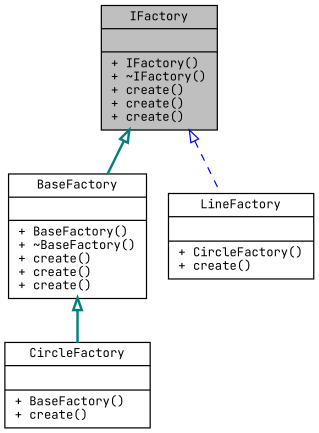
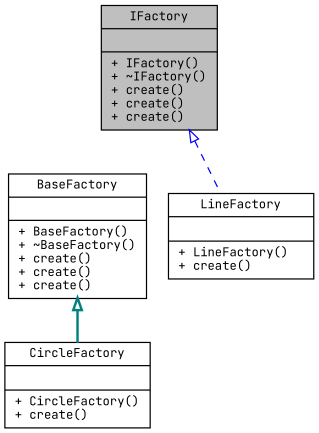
(116, 157) -> none
(241, 253) -> (234, 253)
(70, 402) -> (78, 402)
